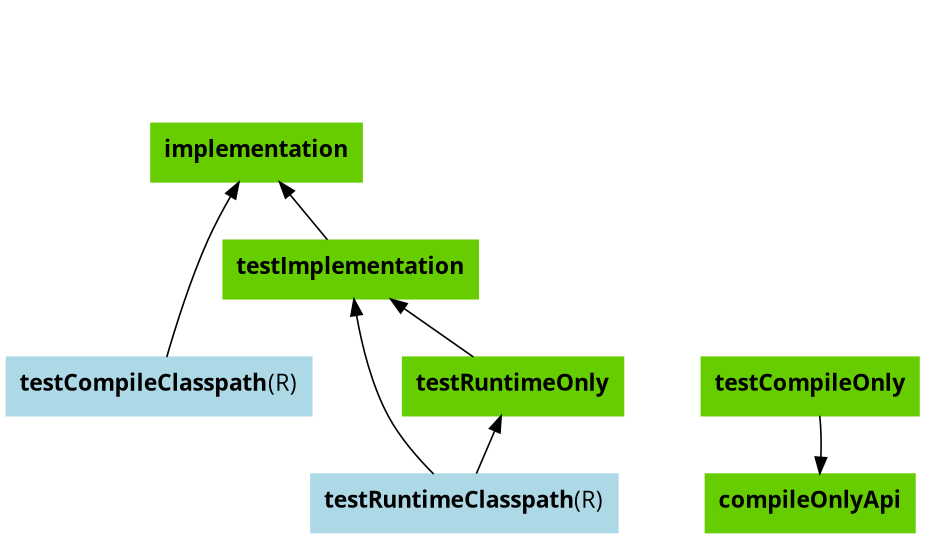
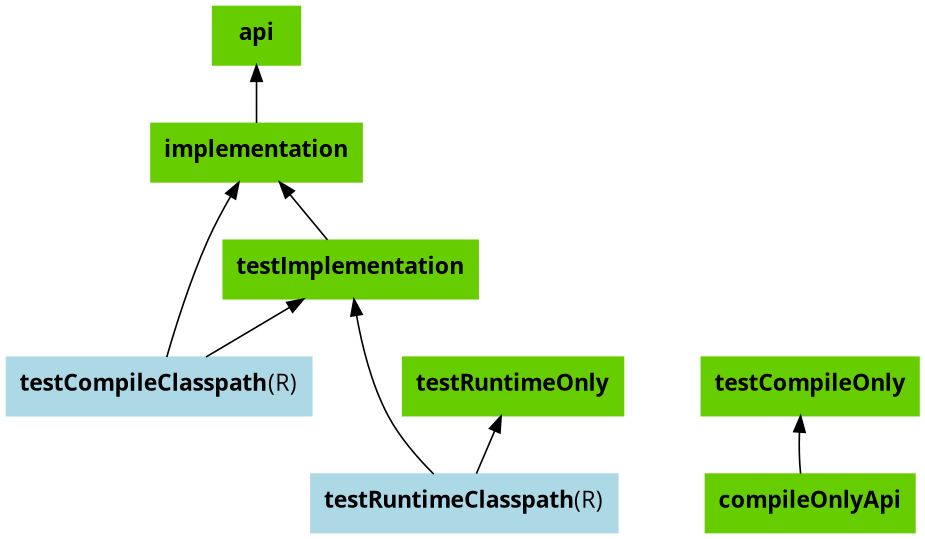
none -> (257, 36)
(439, 333) -> (248, 332)
(821, 437) -> (799, 453)
